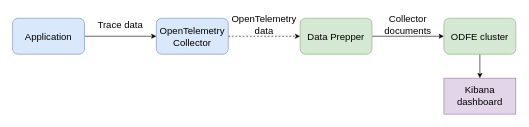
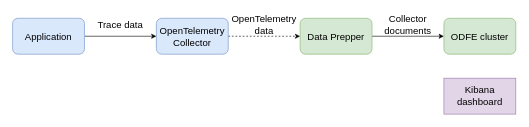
(480, 72) -> none
